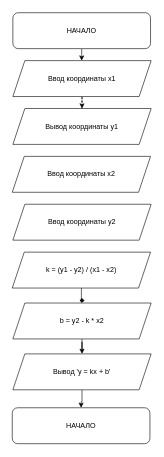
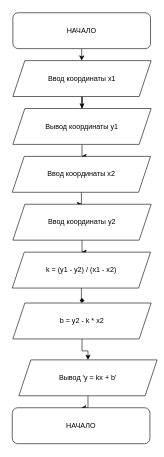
(82, 104) -> (82, 104)
none -> (82, 156)
none -> (82, 199)
none -> (82, 252)
(82, 372) -> (88, 378)
